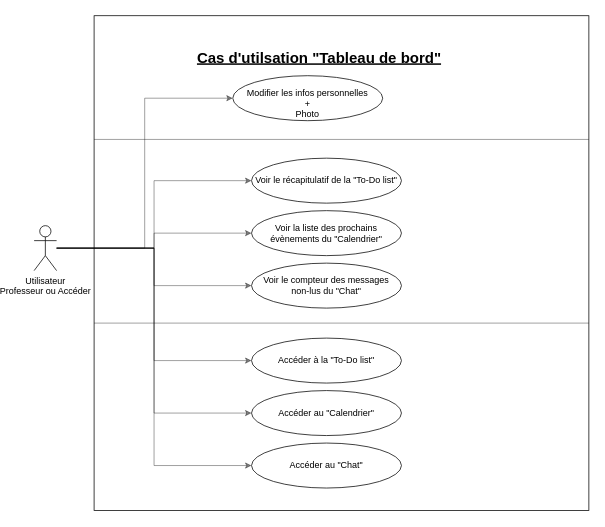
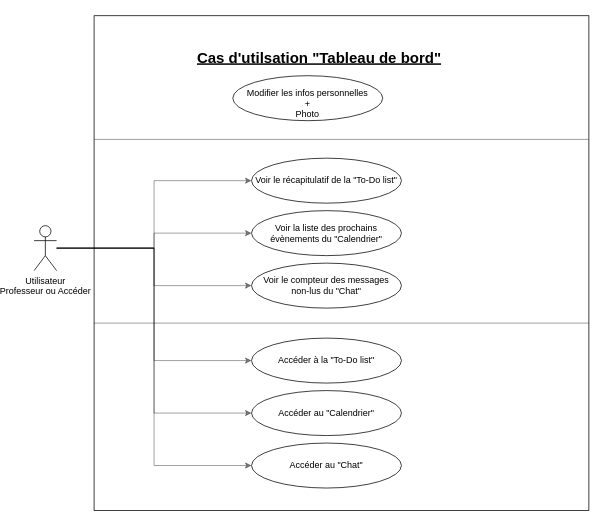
(226, 98) -> none
